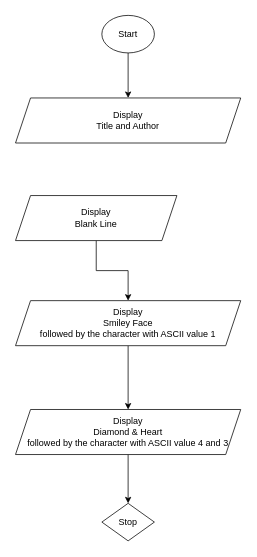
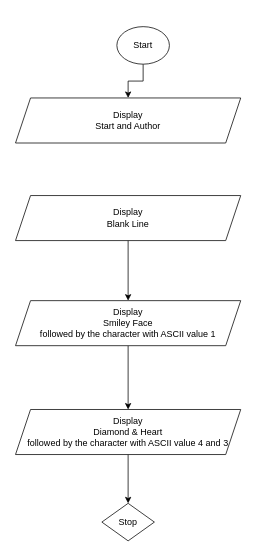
(128, 34) -> (143, 45)
(128, 120) -> (128, 120)
(96, 218) -> (128, 218)
